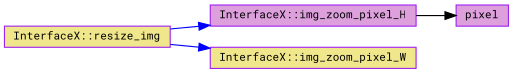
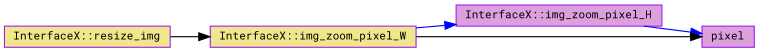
(431, 16) -> (667, 29)
(185, 28) -> (431, 27)
none -> (553, 37)
(185, 46) -> (185, 37)
